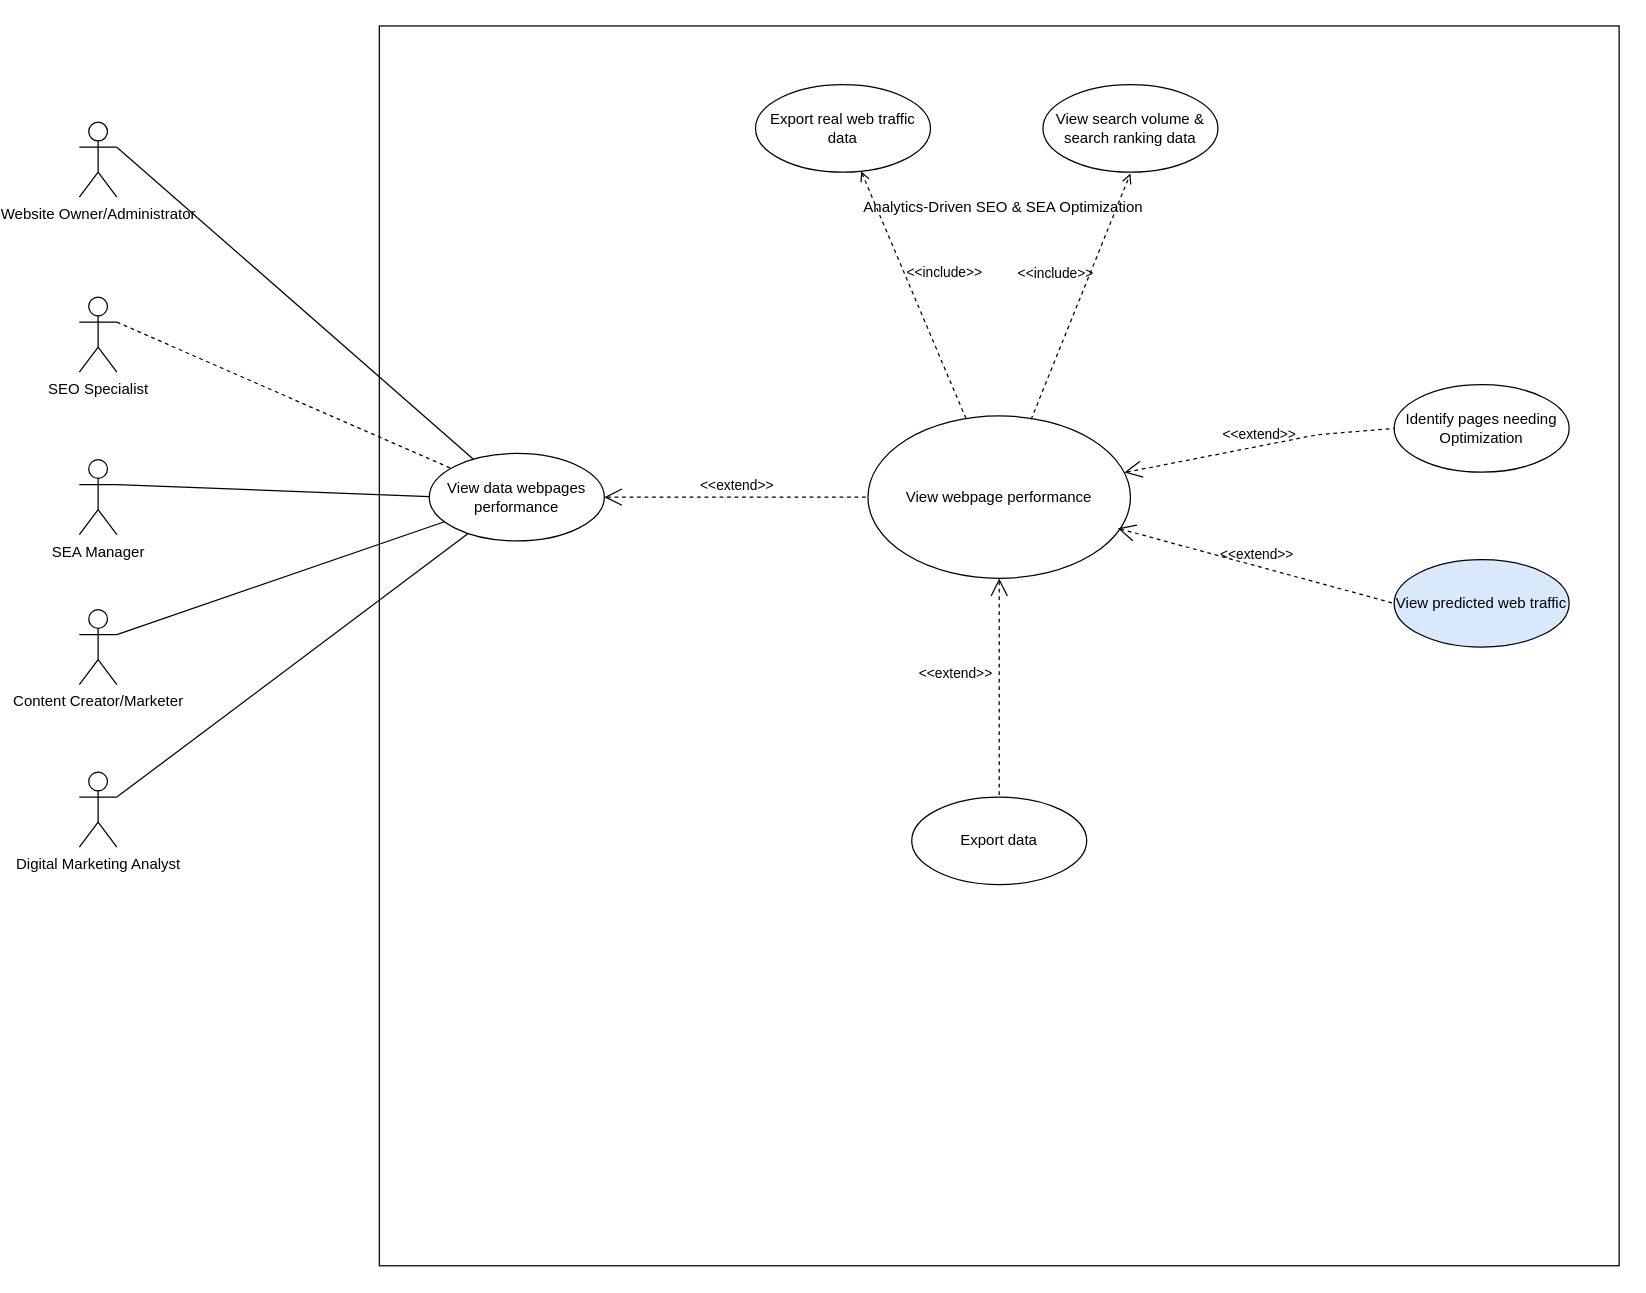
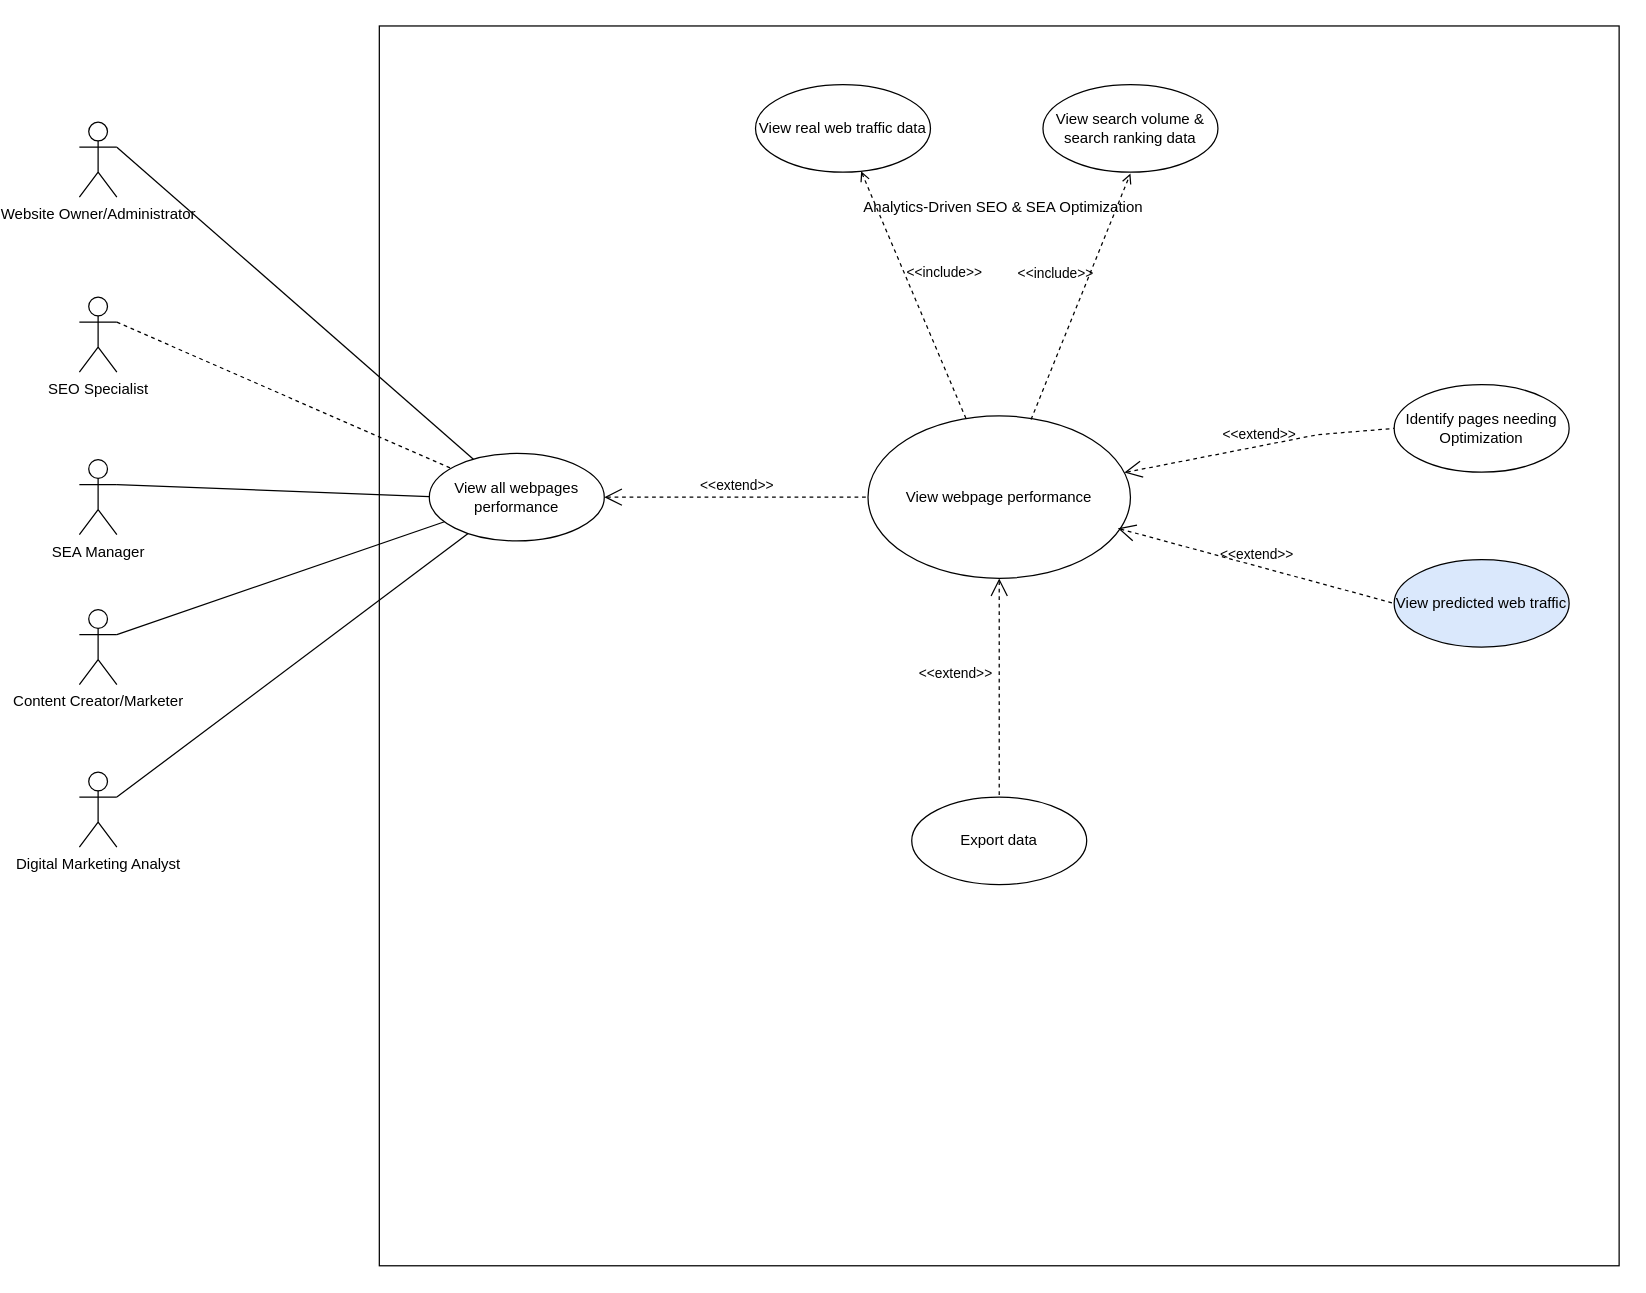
(843, 128) -> (843, 128)
(517, 497) -> (517, 497)
